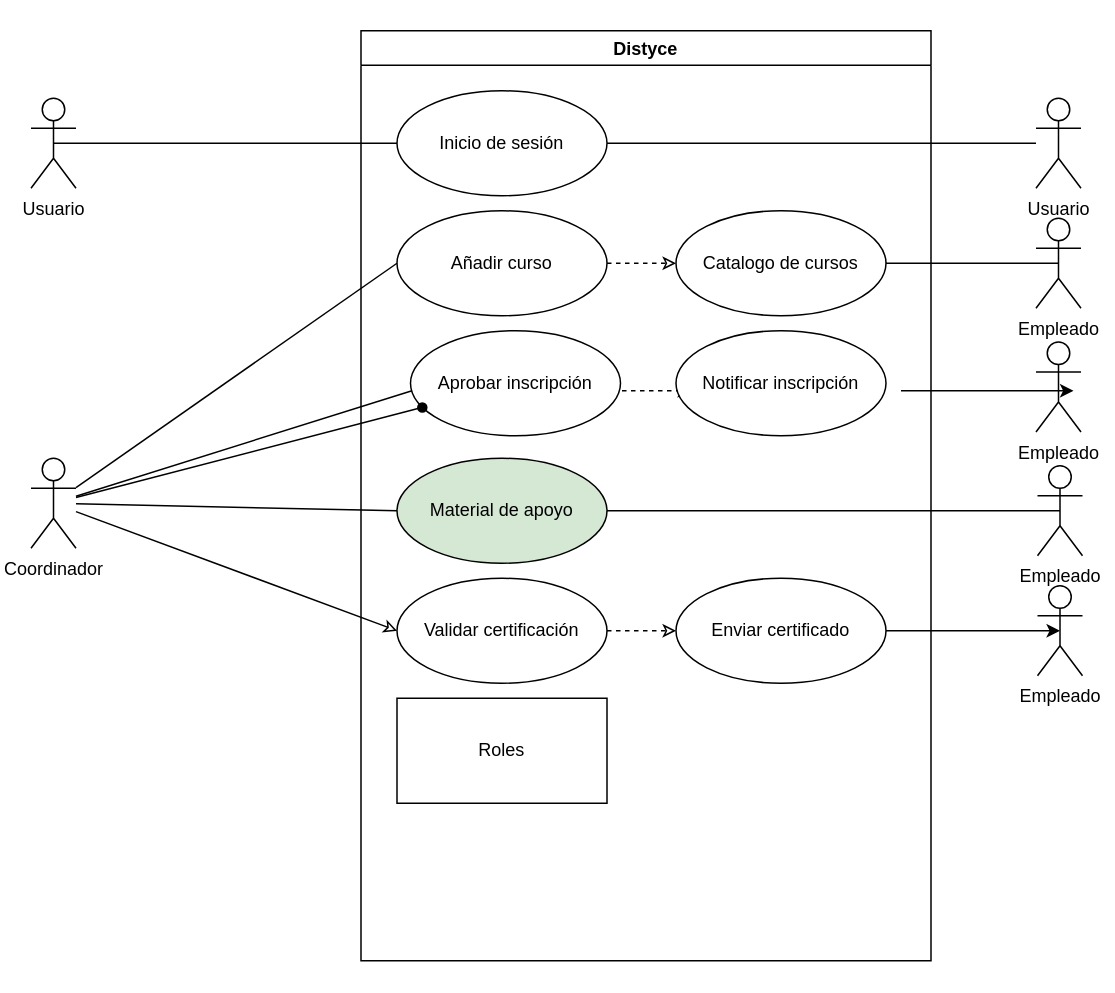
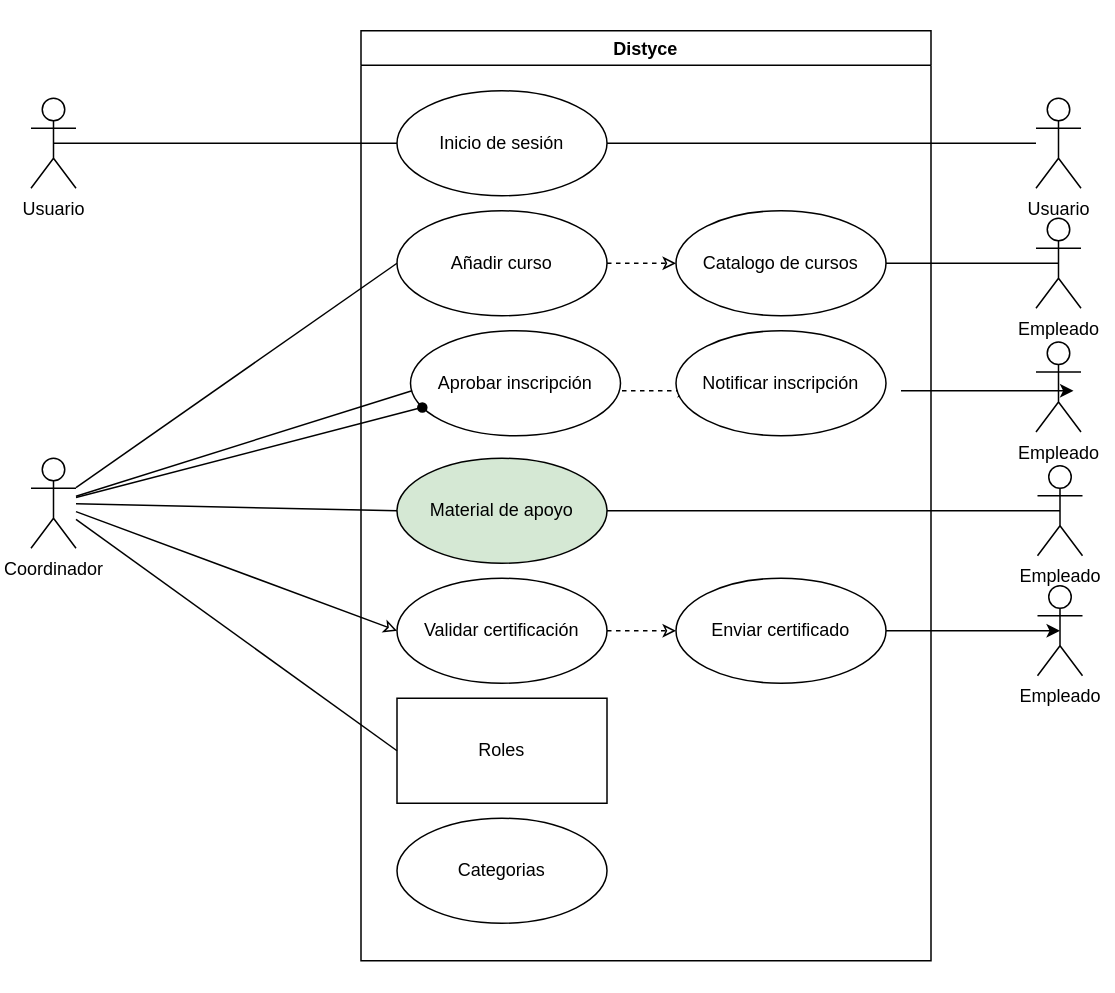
none -> (236, 635)
none -> (502, 871)
